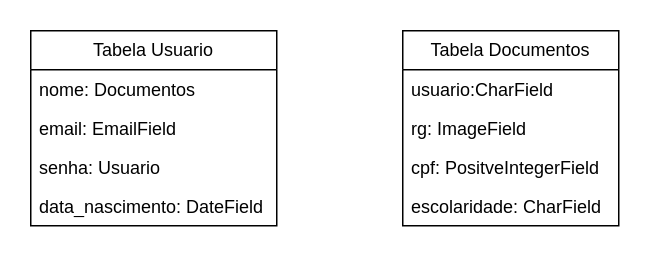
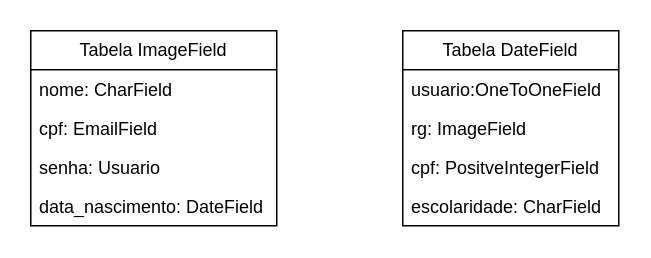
(154, 50) -> (154, 50)
(511, 50) -> (511, 50)
(116, 91) -> (106, 91)
(488, 91) -> (508, 91)
(107, 130) -> (101, 130)
